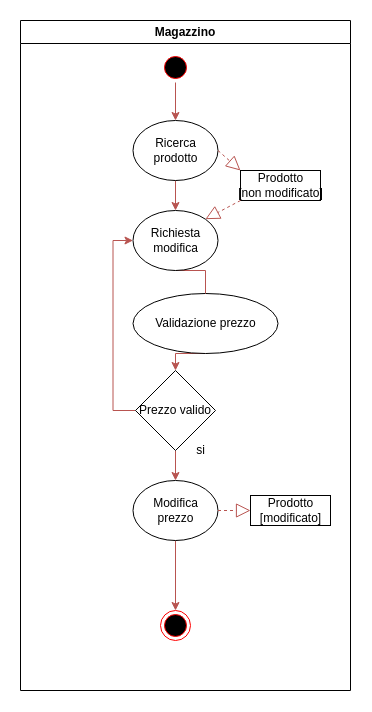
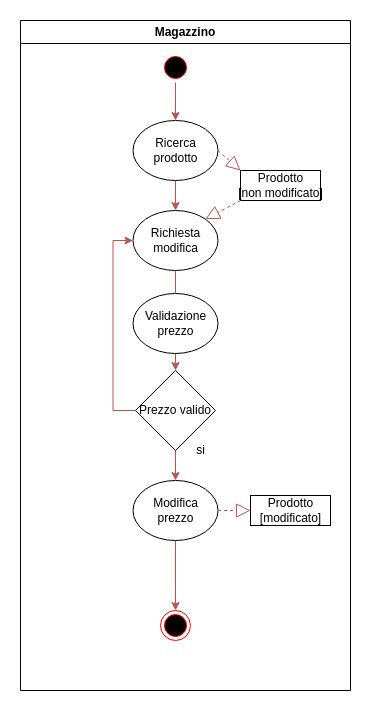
(206, 324) -> (176, 324)
